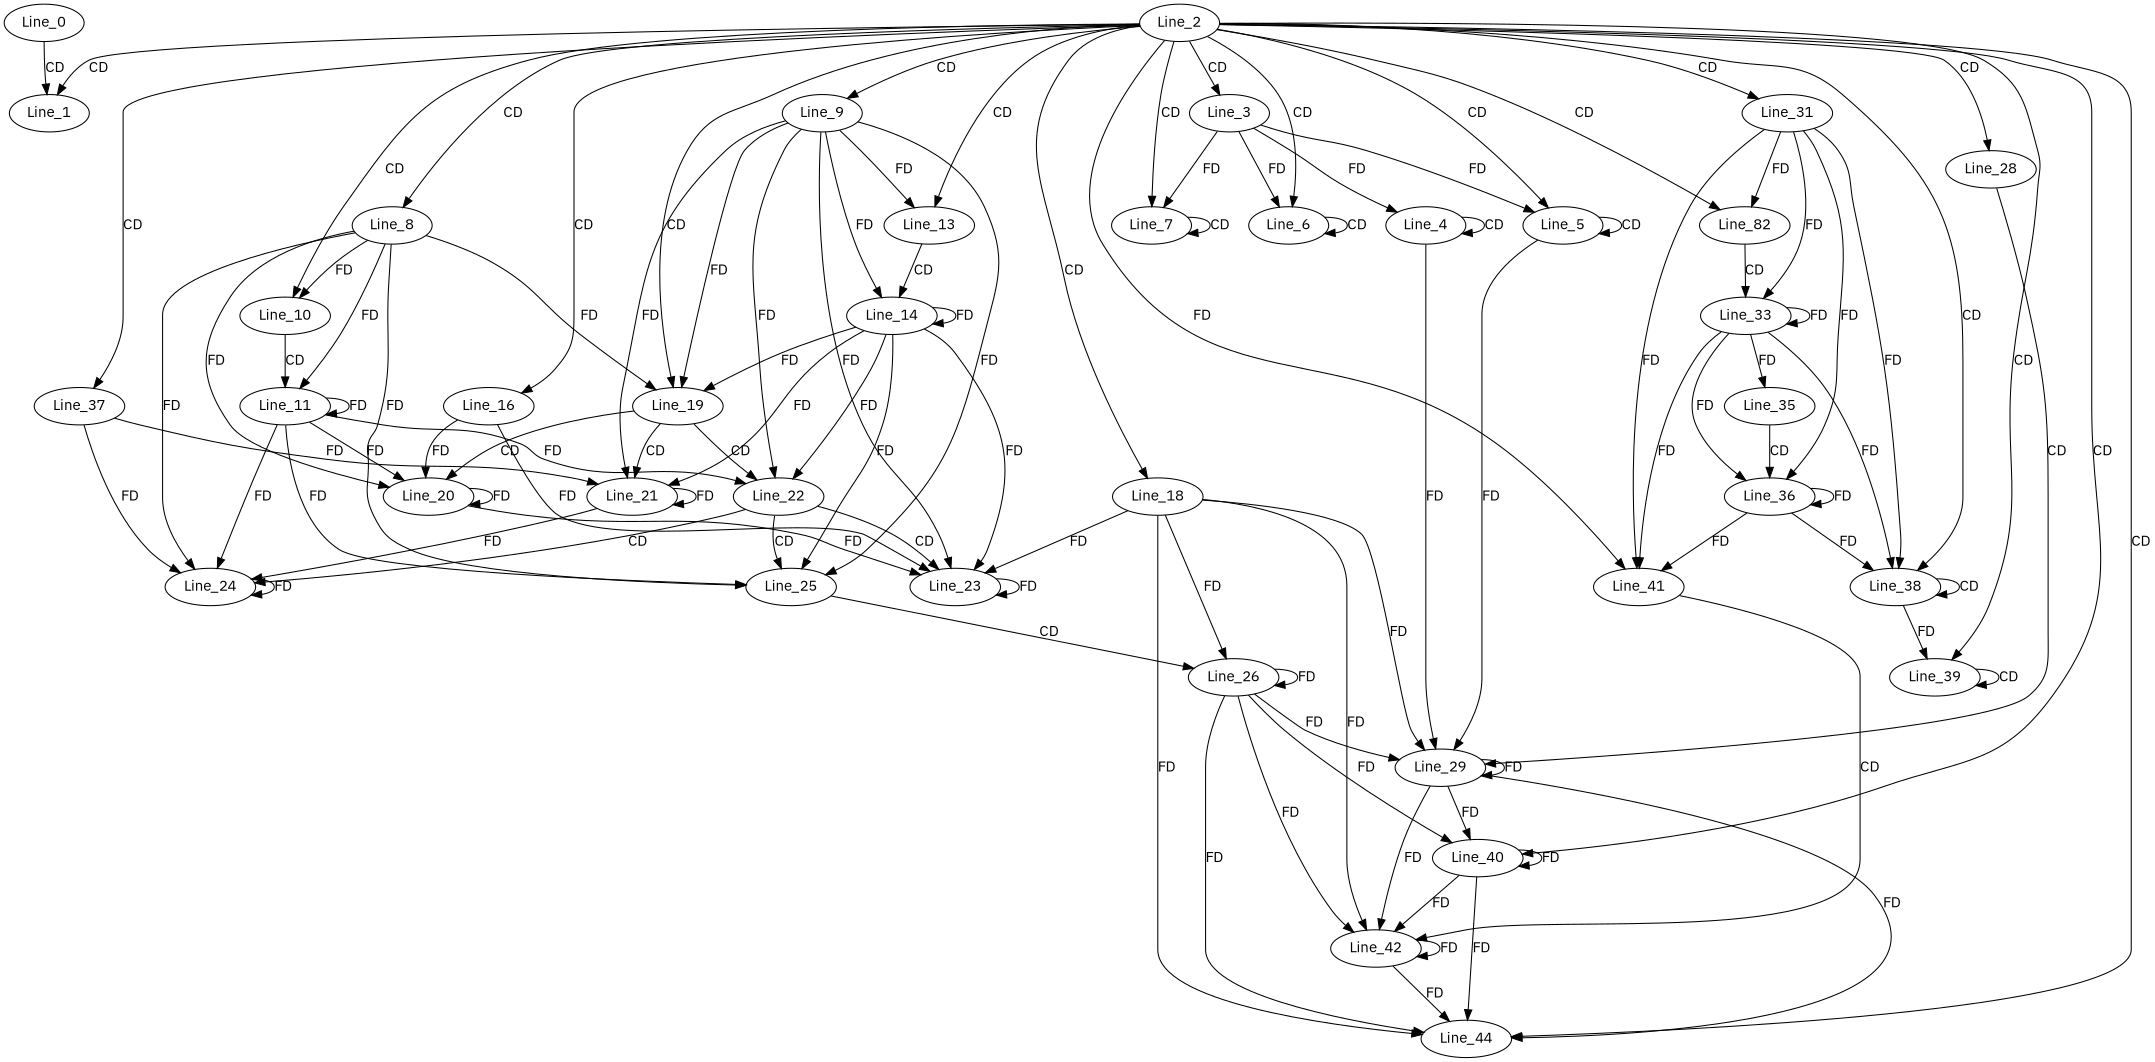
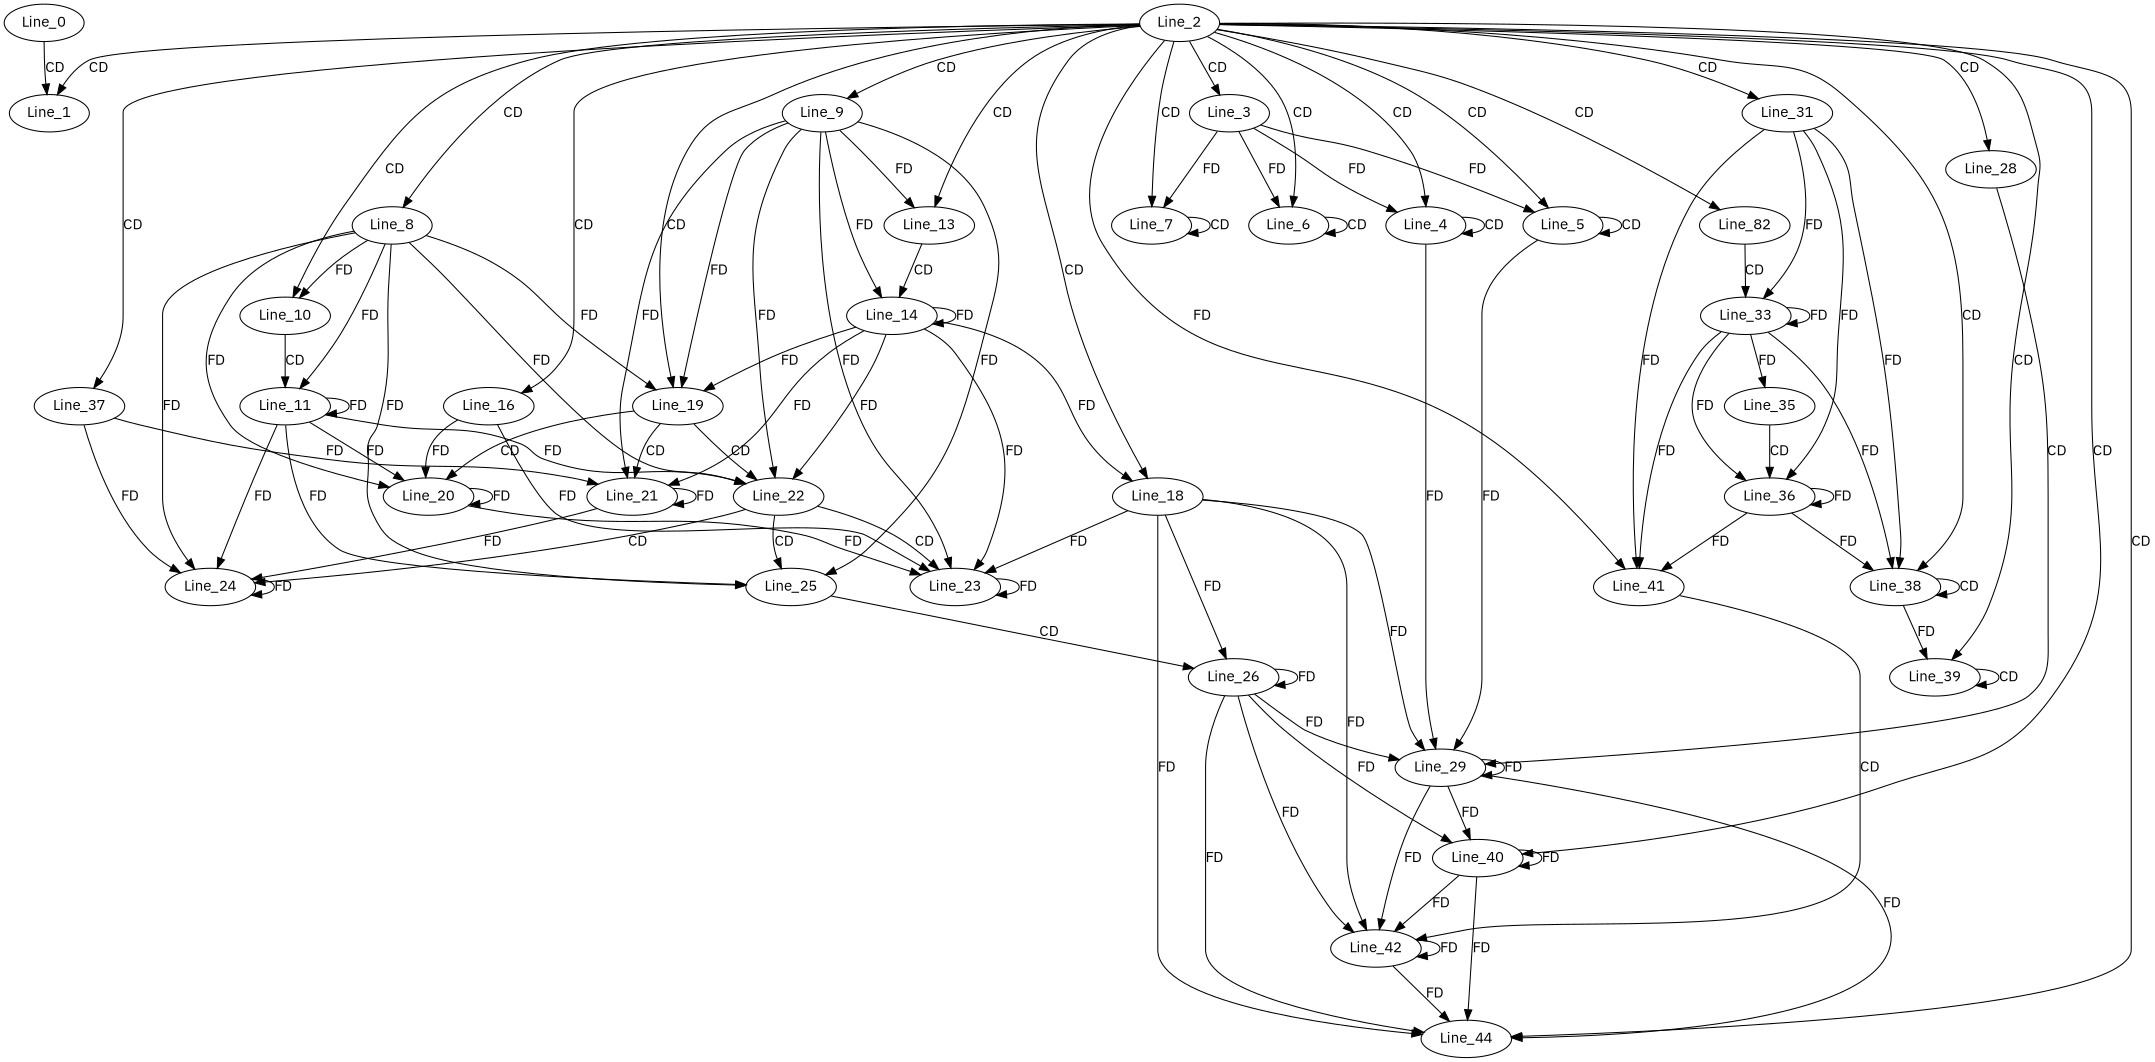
none -> (1343, 88)
(1768, 164) -> none
none -> (555, 391)
(871, 454) -> (1049, 373)
